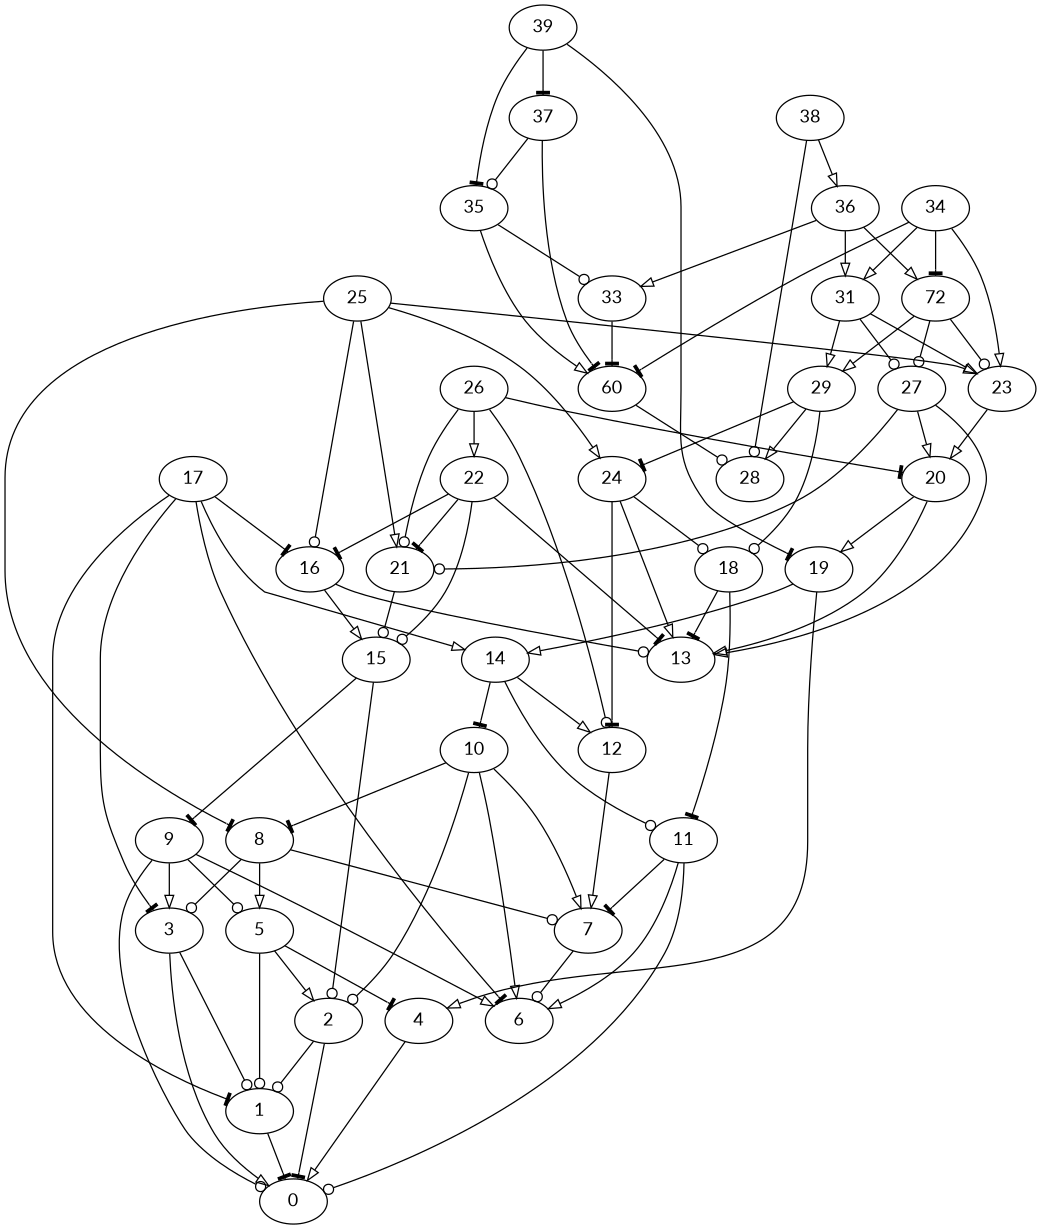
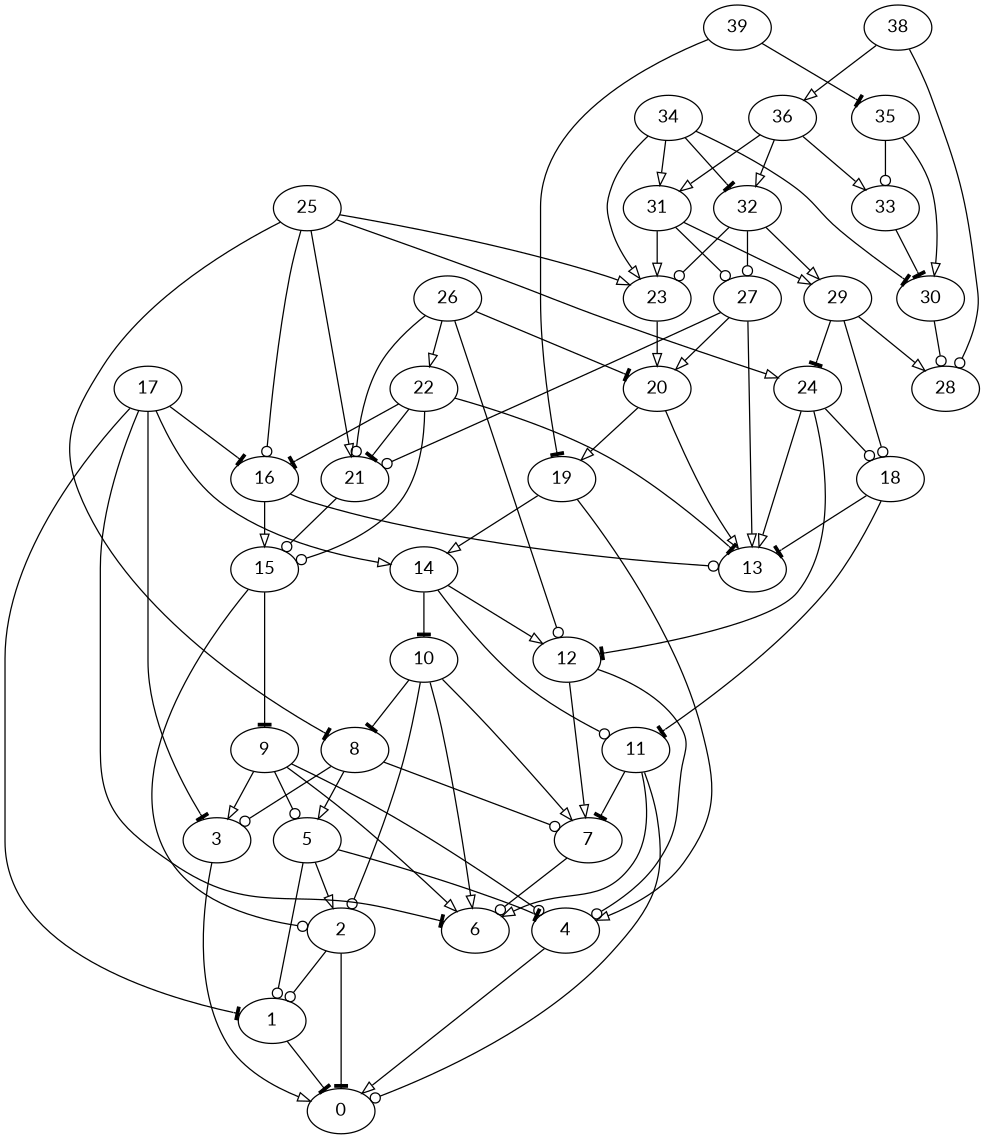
(543, 118) -> none
(936, 298) -> (747, 208)
(612, 389) -> (931, 298)
none -> (680, 782)
(212, 1016) -> none
(140, 1040) -> (416, 830)
